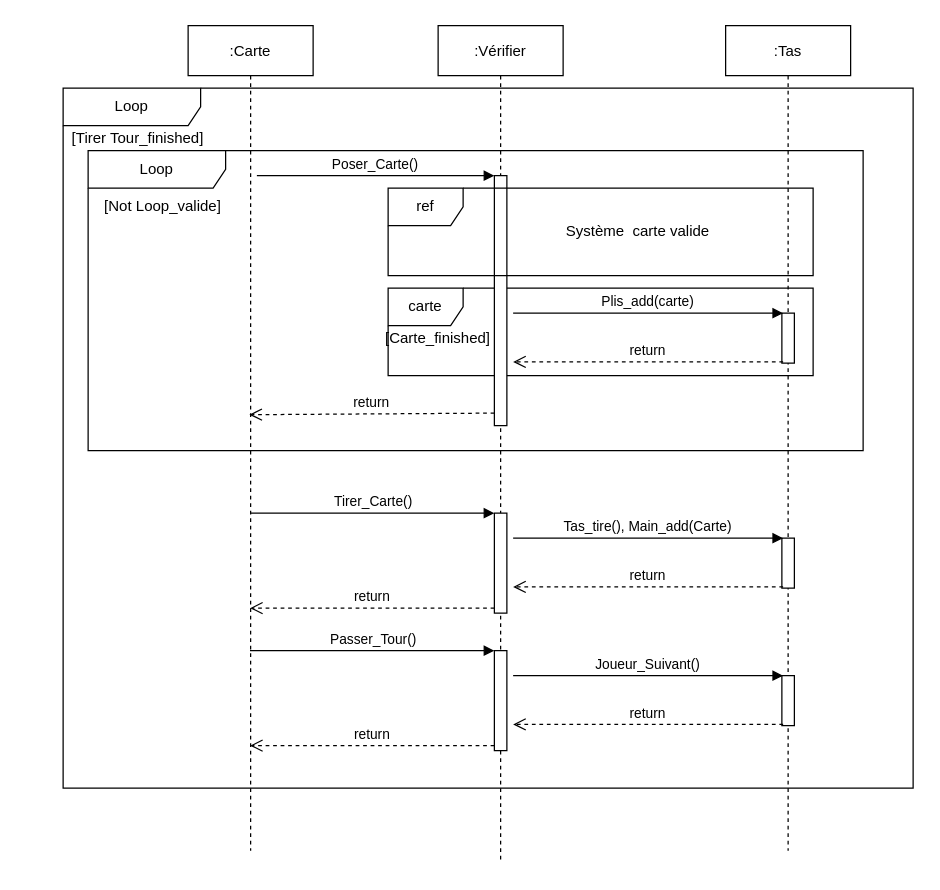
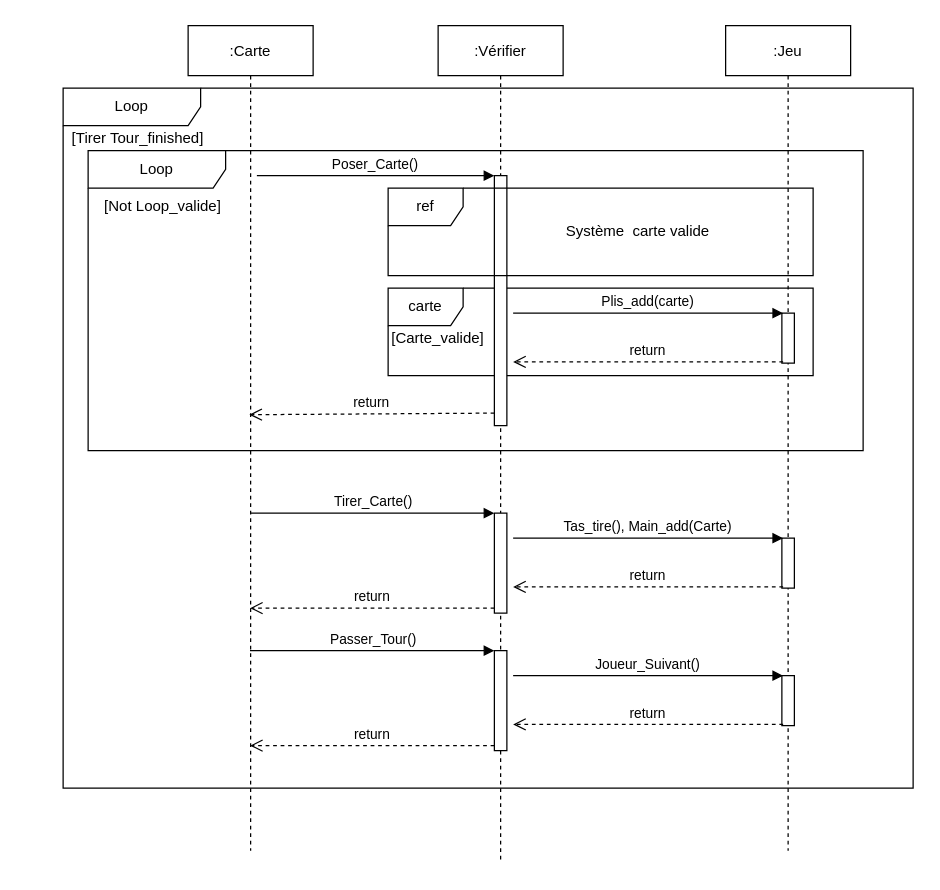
(788, 51) -> (788, 51)
(438, 338) -> (438, 338)
